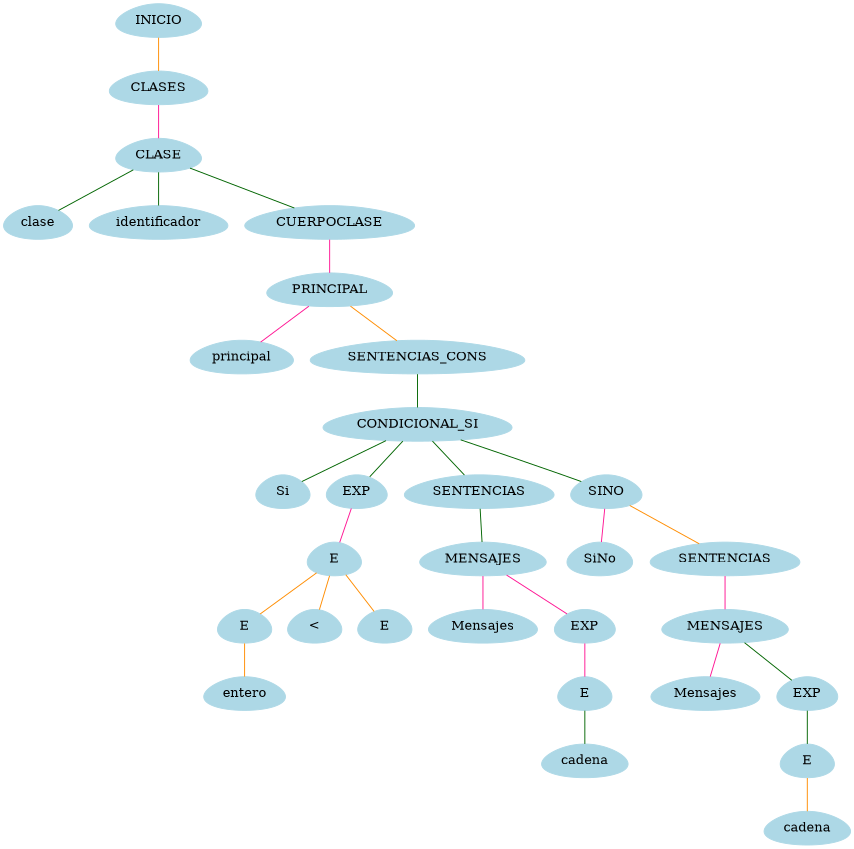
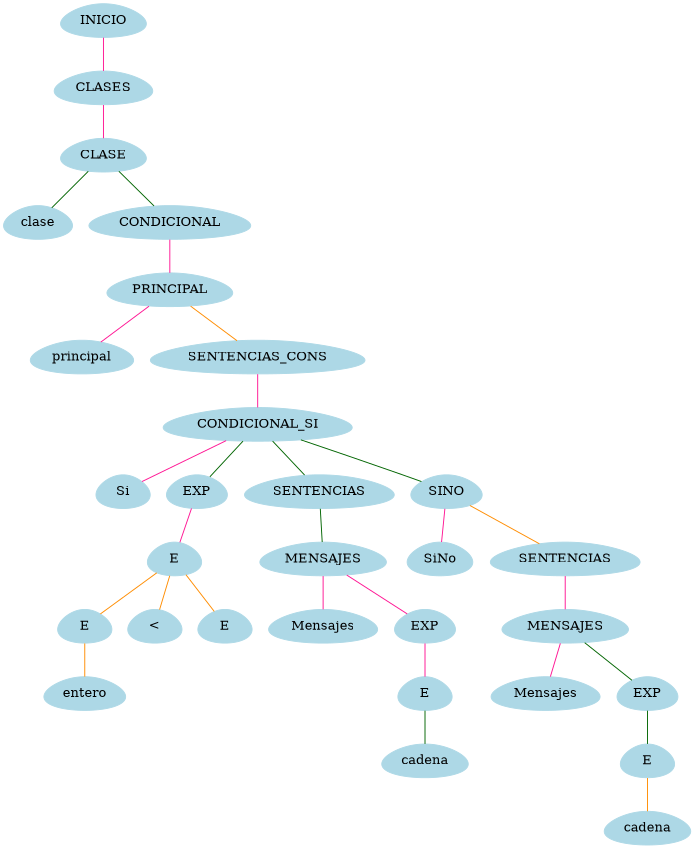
(159, 54) -> (103, 54)
(159, 222) -> none
(330, 222) -> (170, 222)
(418, 391) -> (258, 391)
(344, 461) -> (184, 461)
